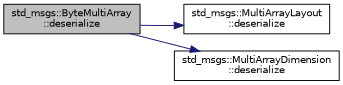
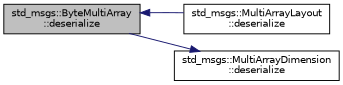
(157, 25) -> (167, 13)
